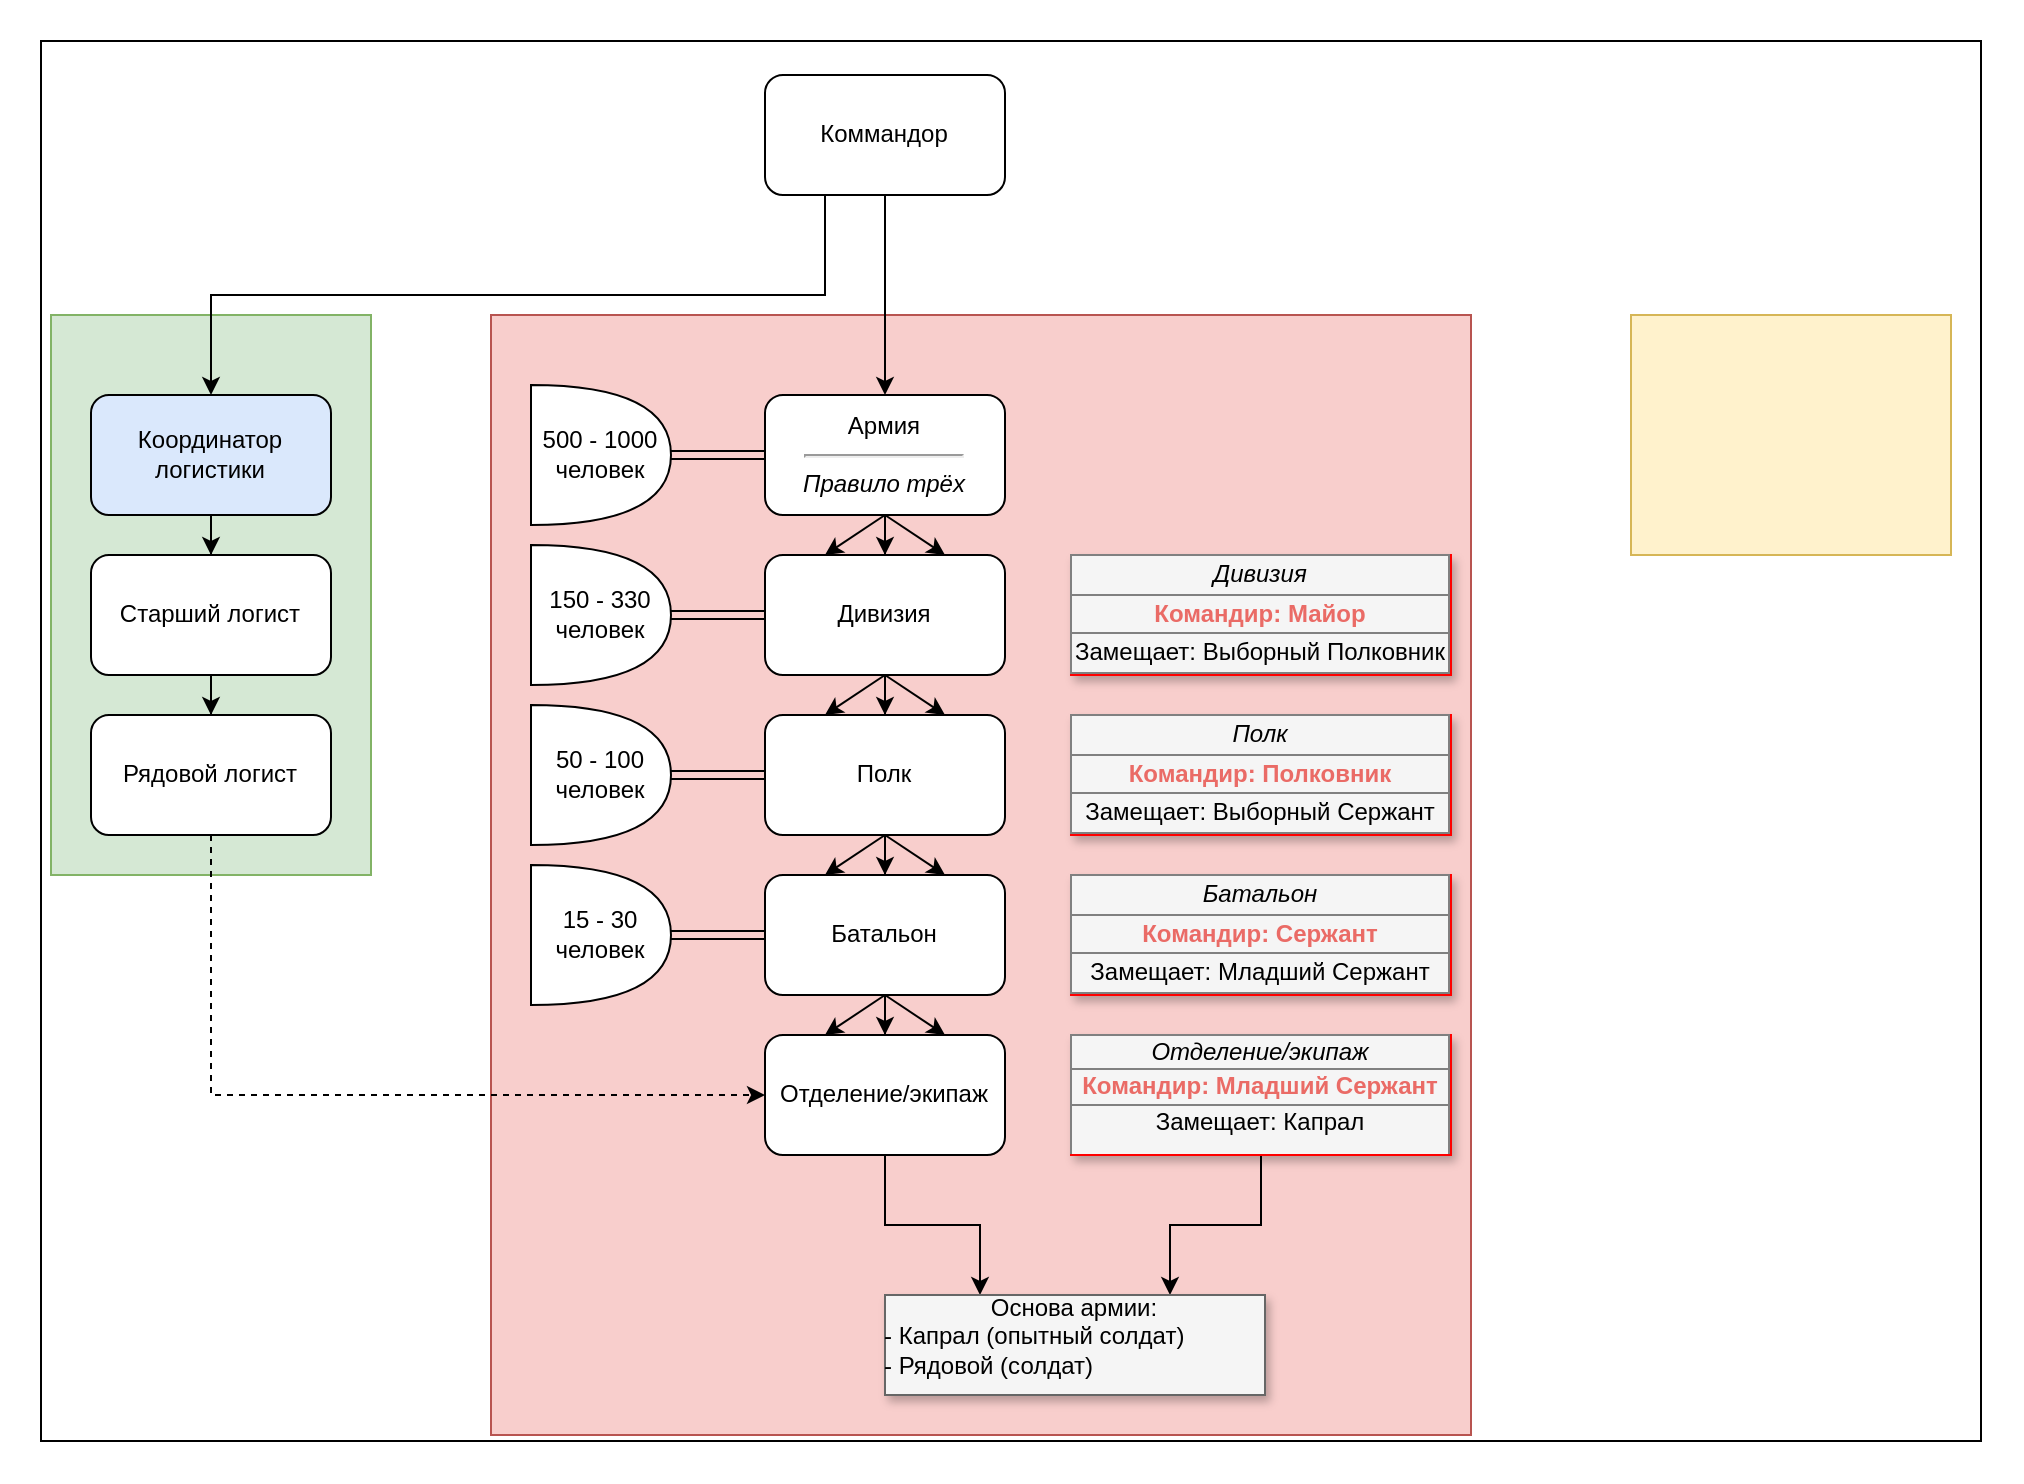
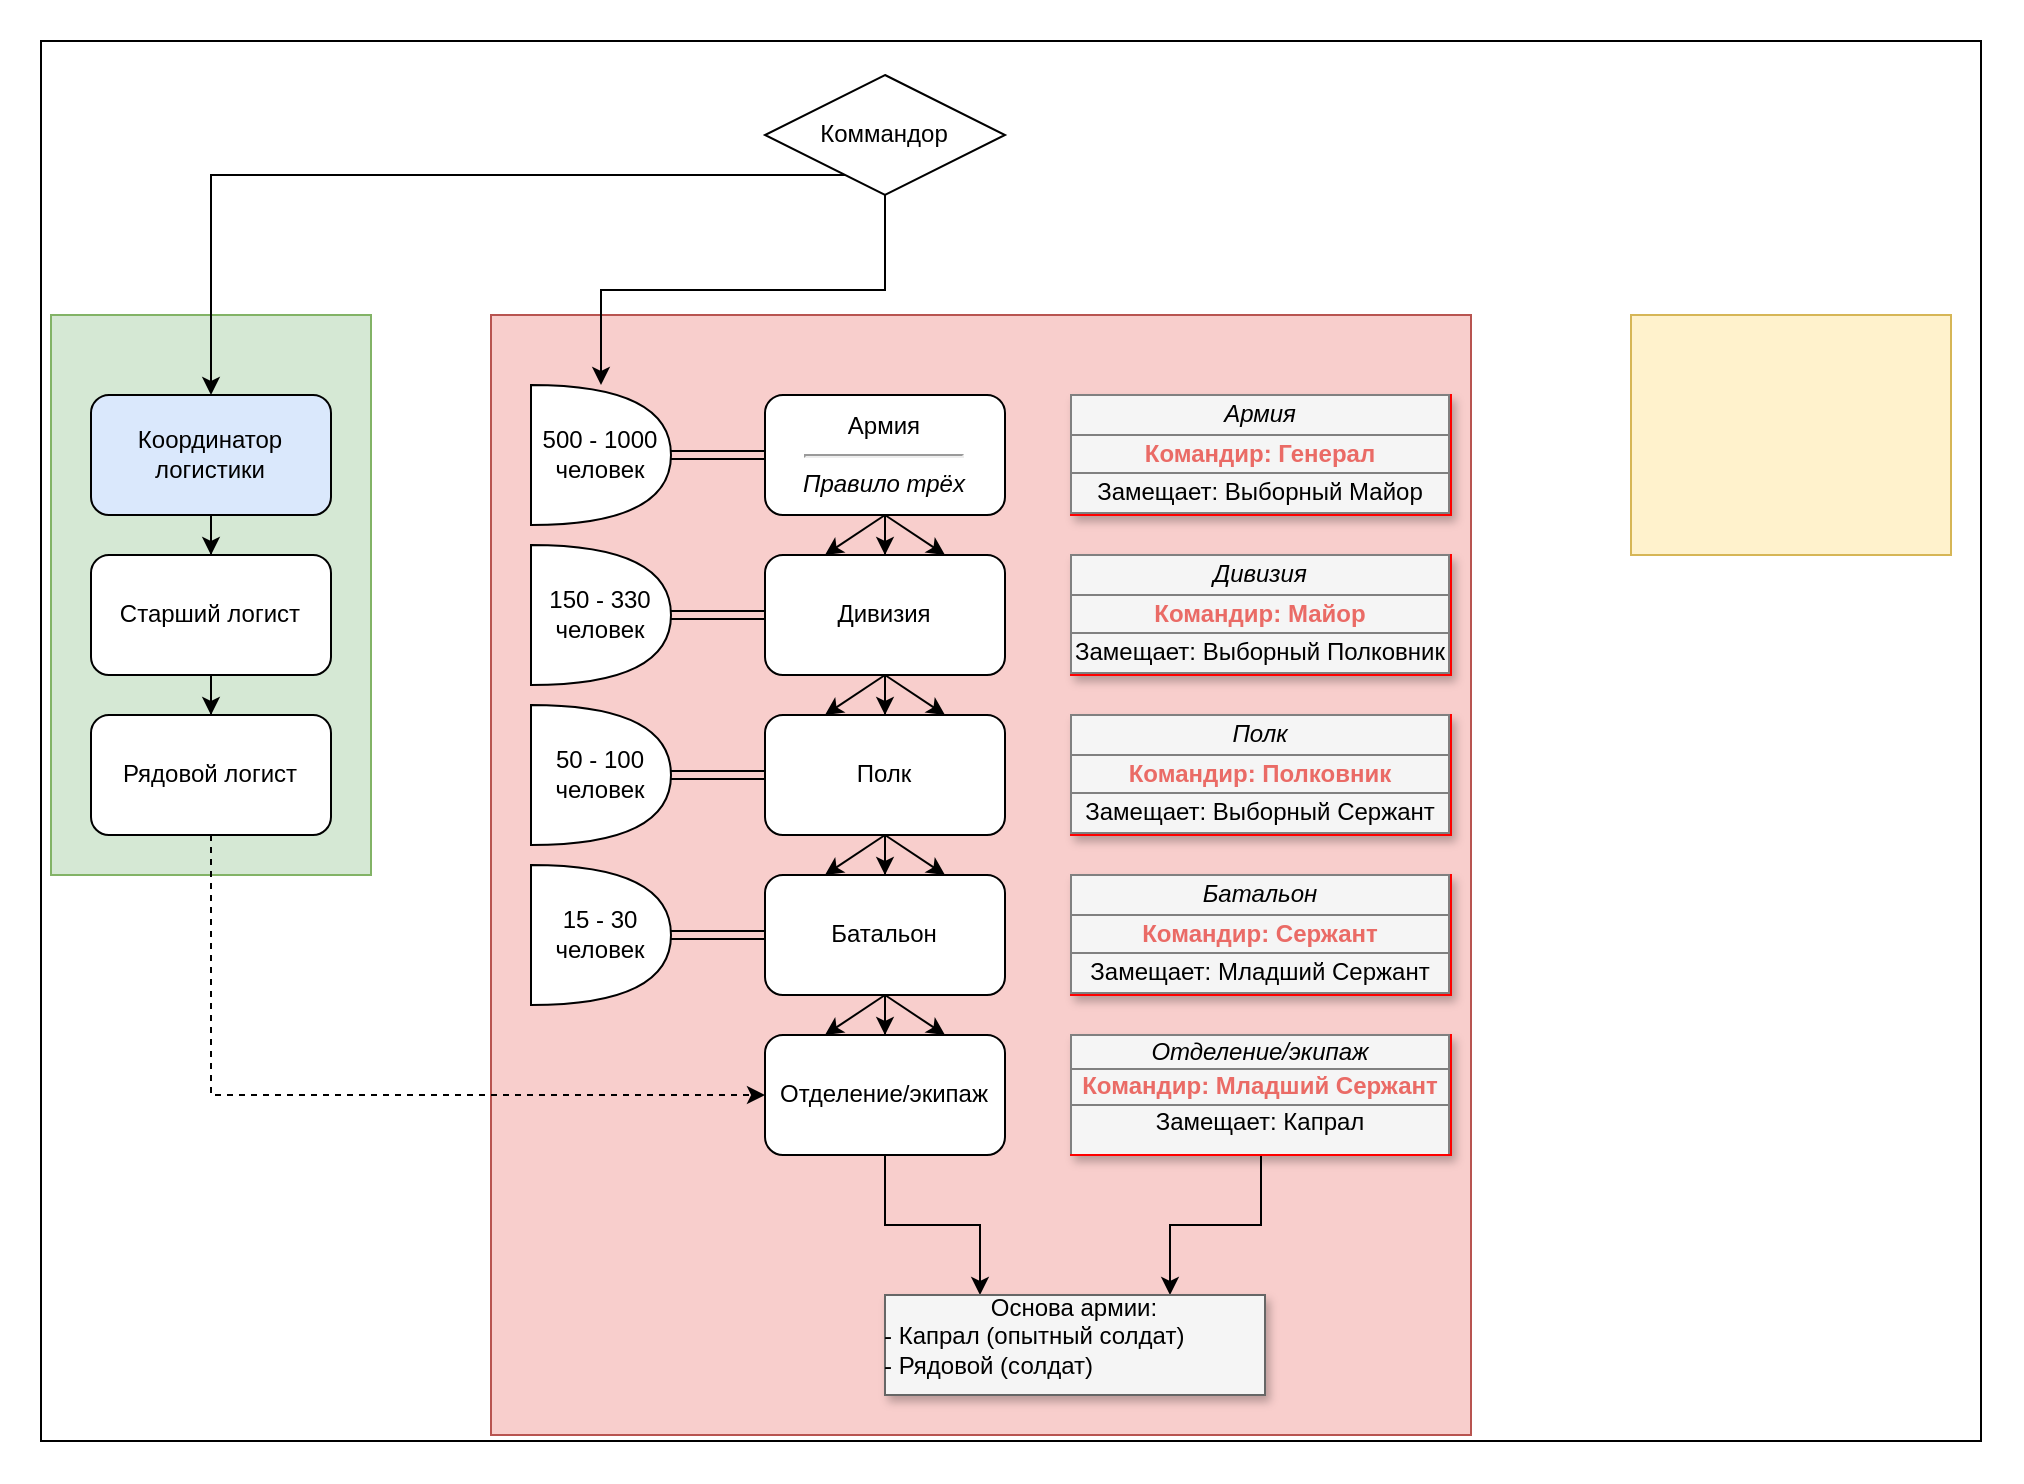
(885, 135) -> (885, 135)
(885, 334) -> (704, 290)
none -> (1261, 455)
